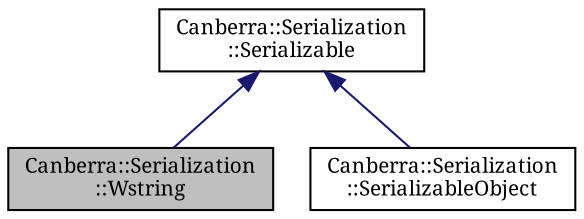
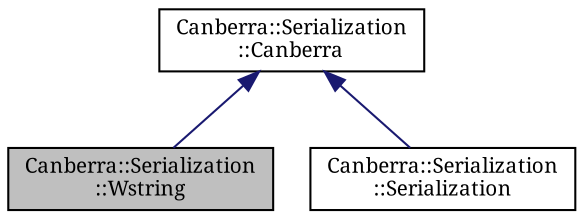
(292, 40) -> (292, 40)
(443, 179) -> (443, 179)
